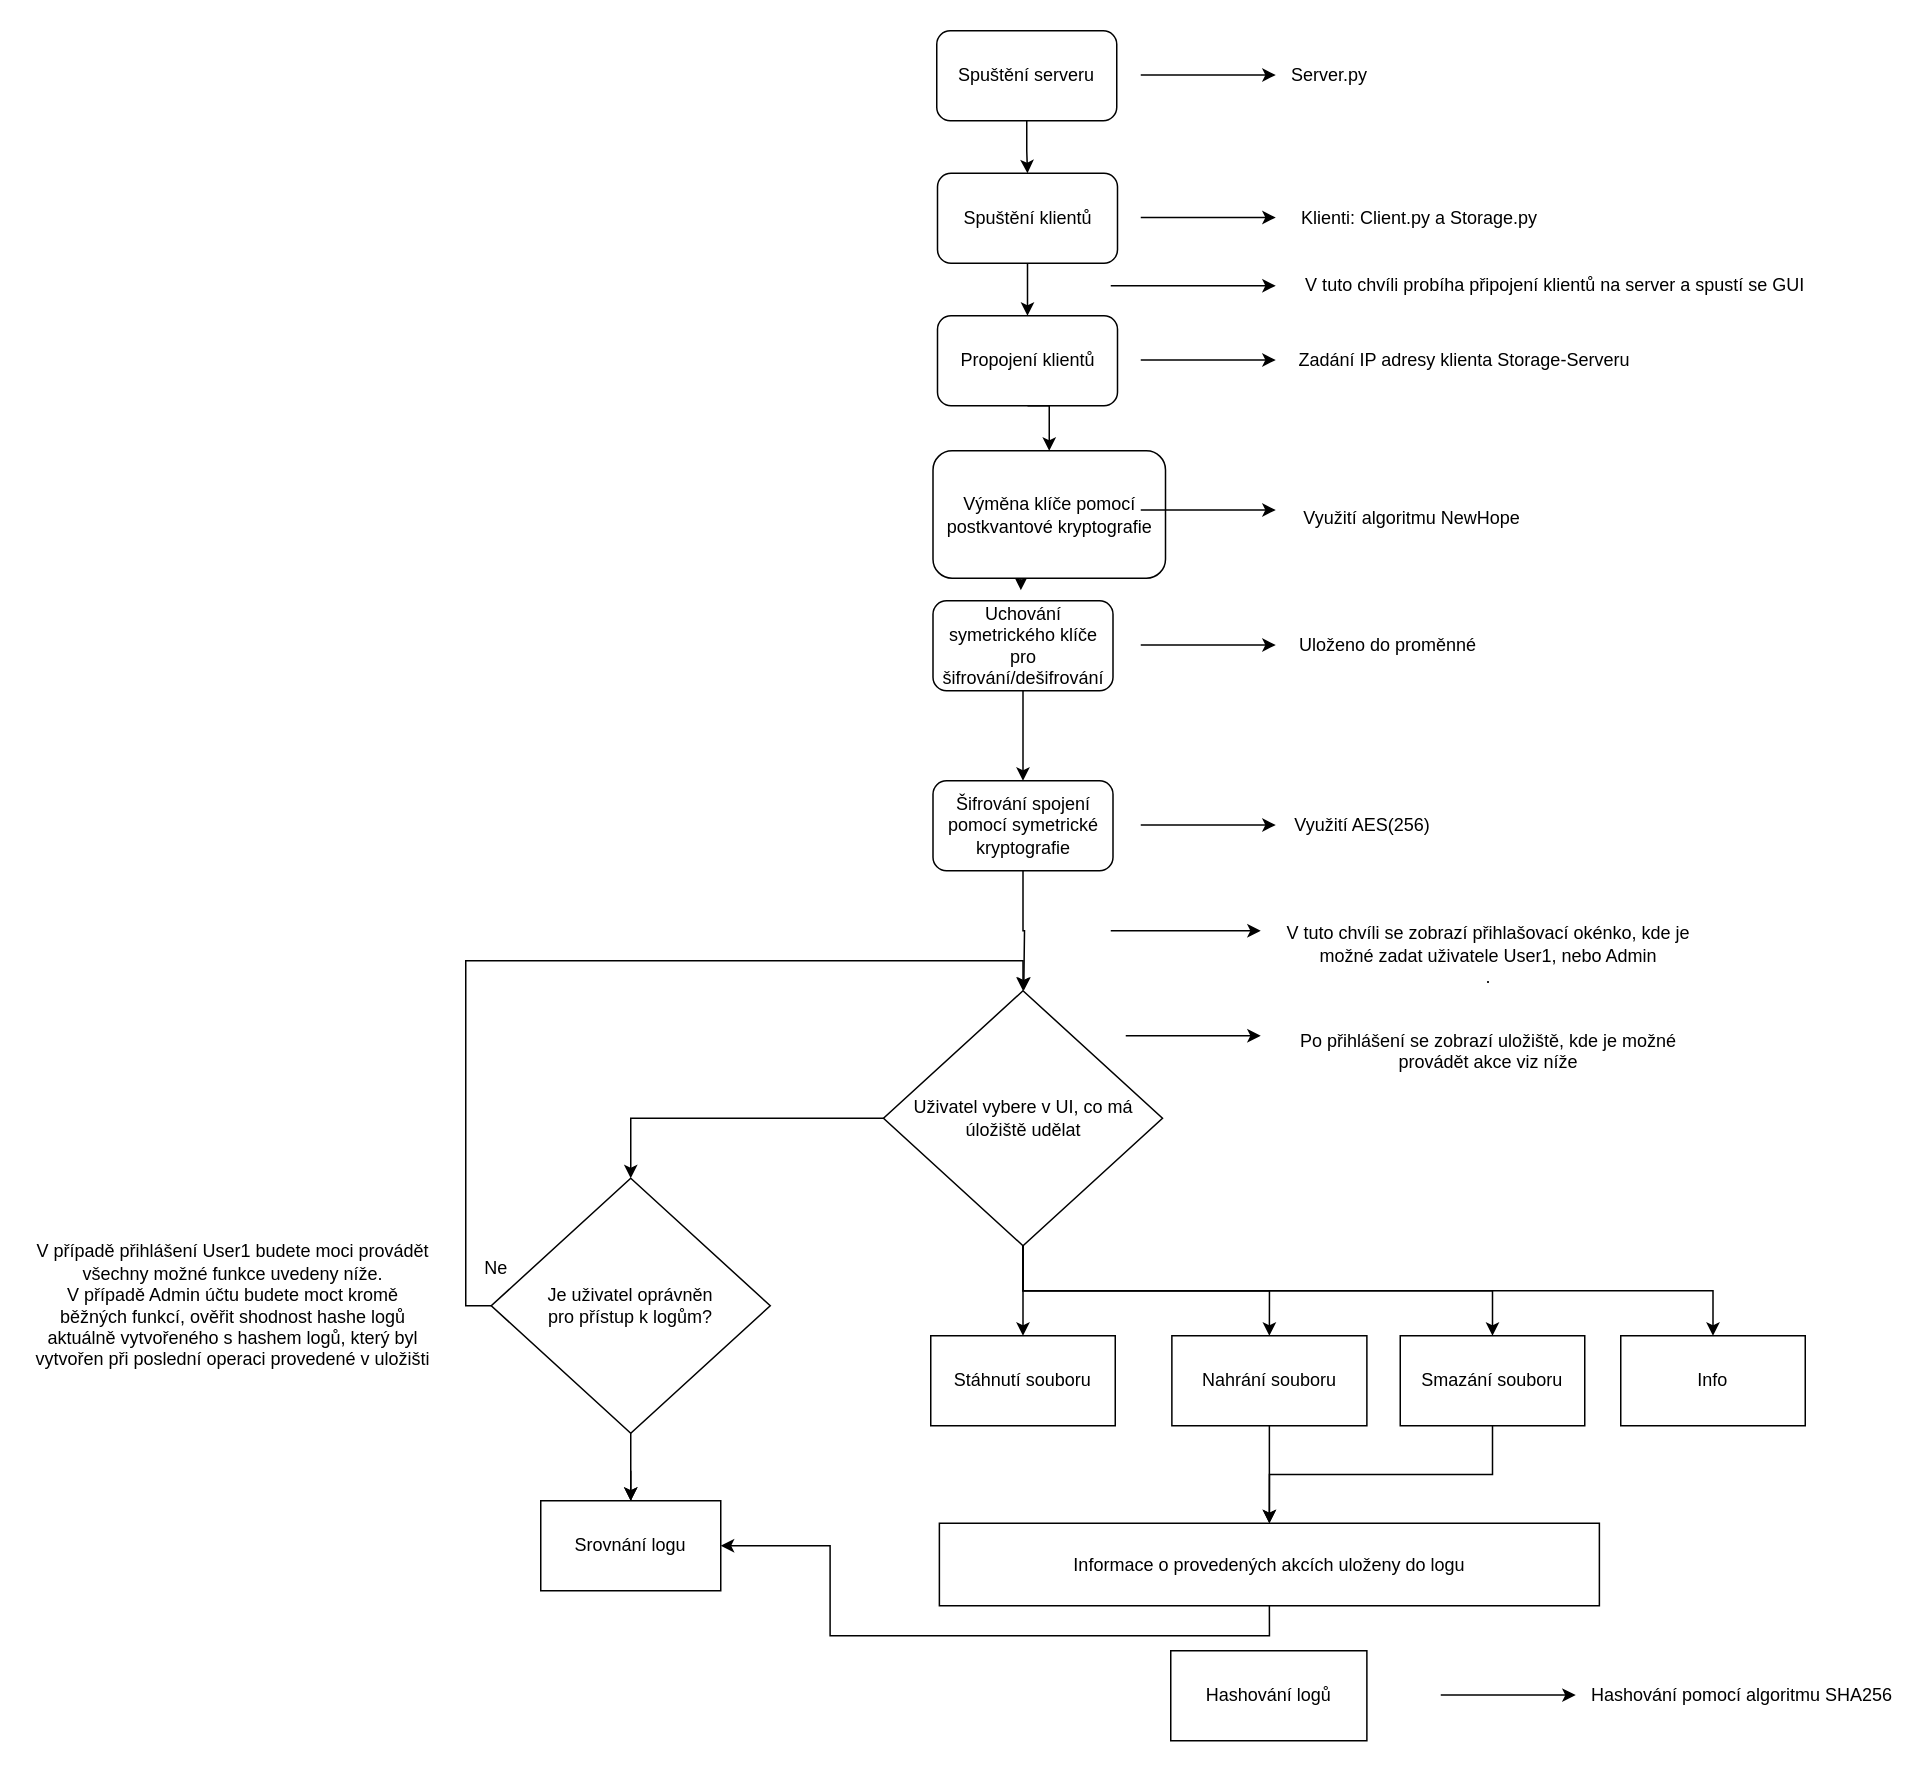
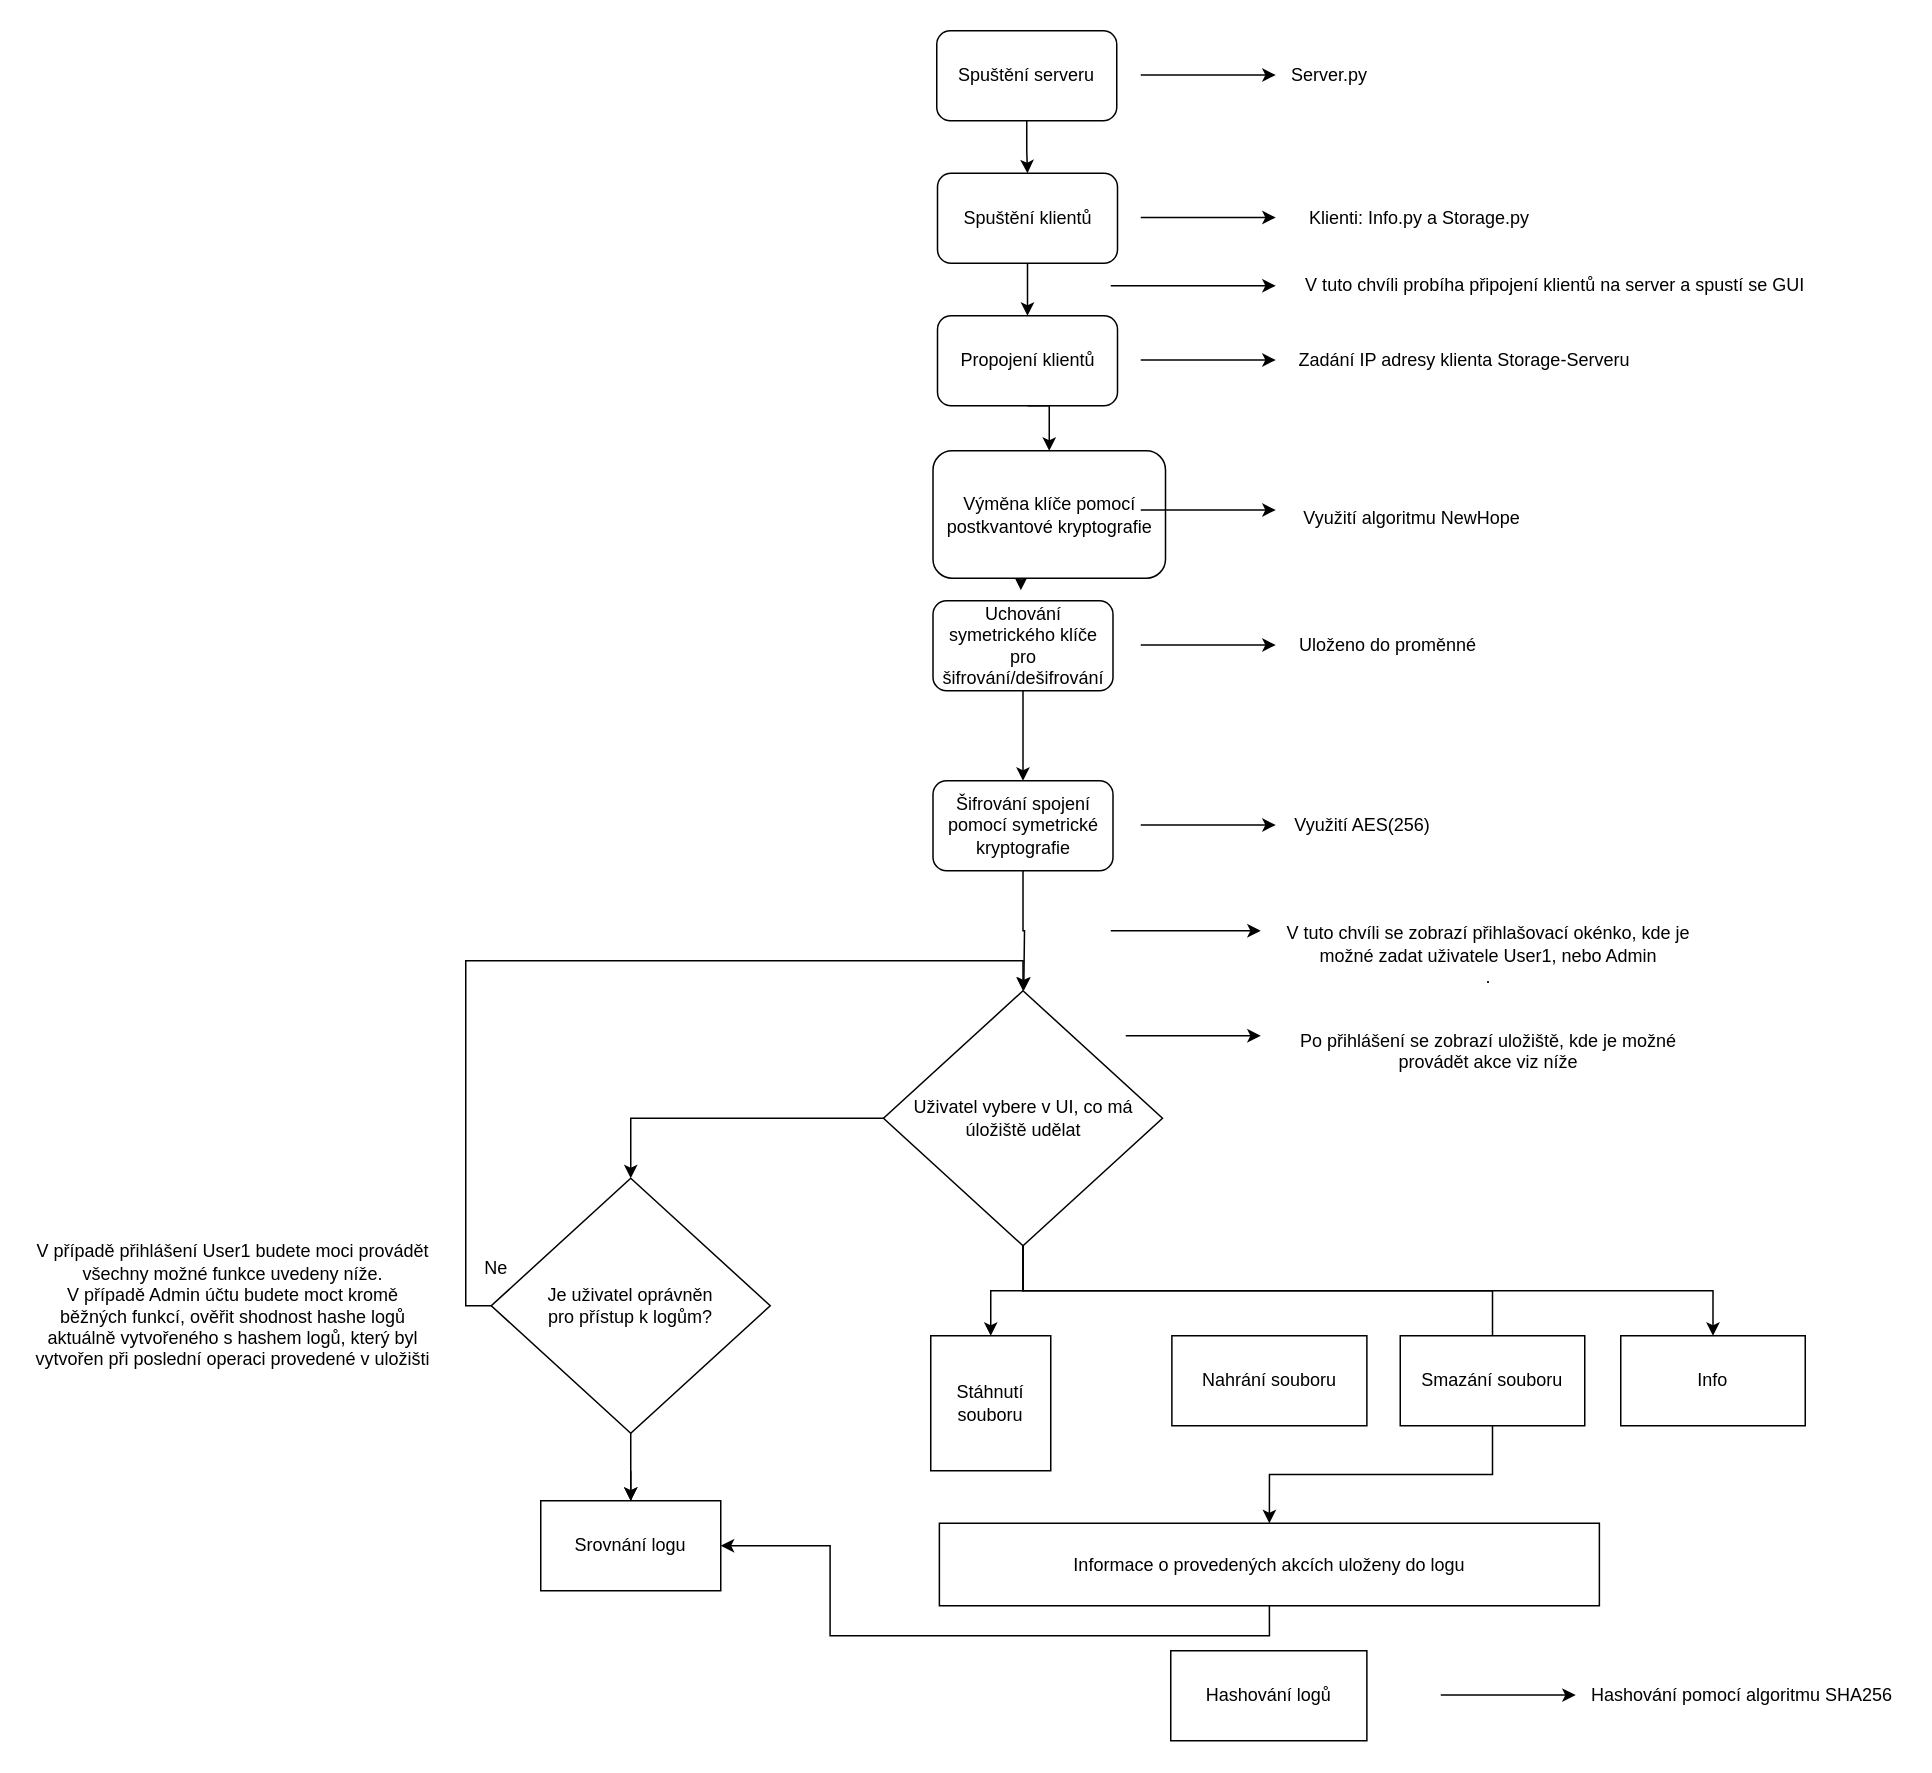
(1420, 218) -> (1420, 218)
(1269, 1309) -> none
(1493, 1324) -> (1493, 1328)
(1023, 1381) -> (991, 1403)
(1269, 1448) -> none
